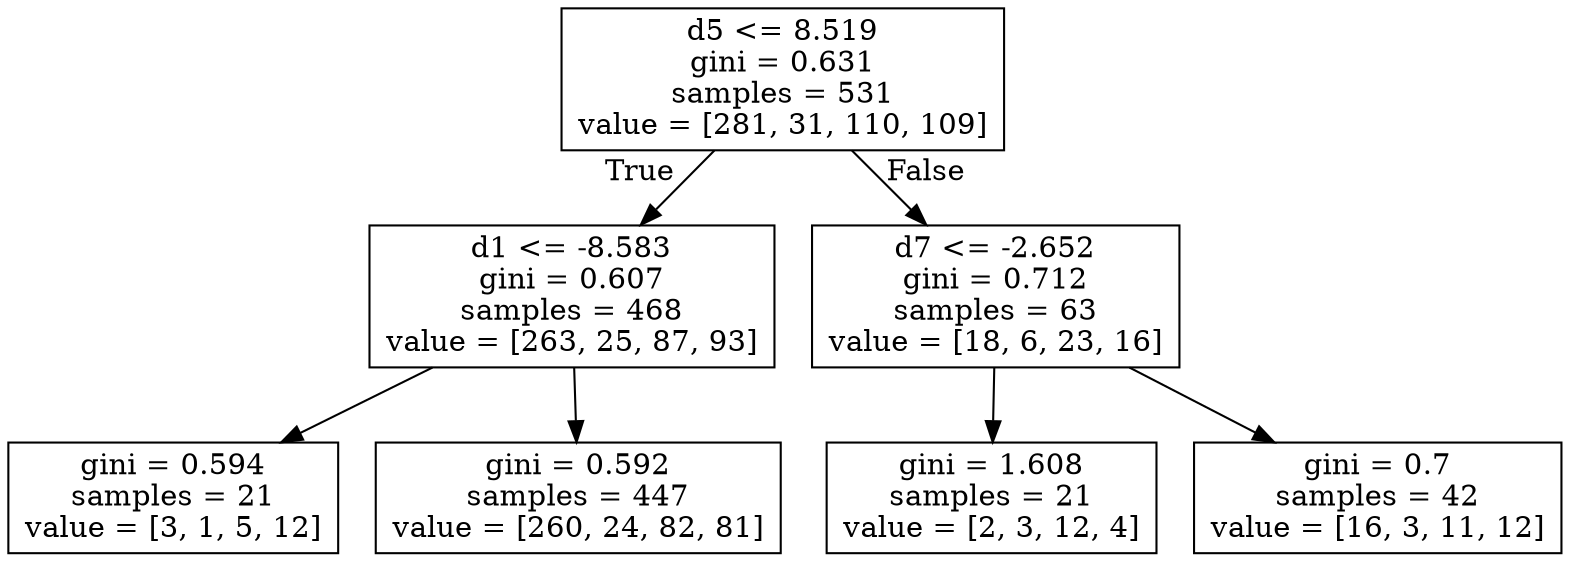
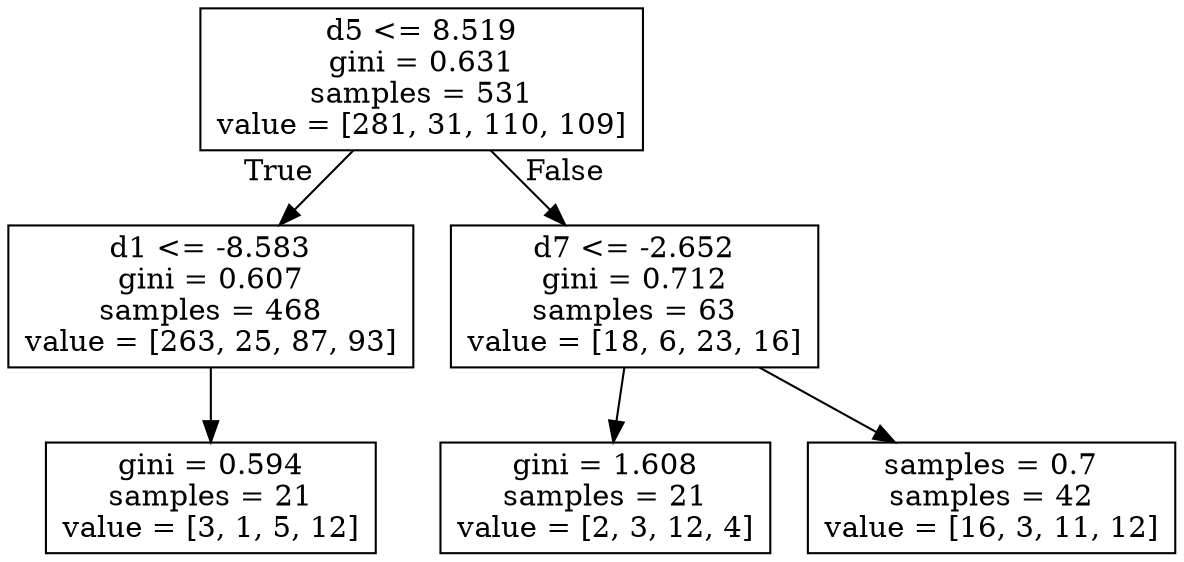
(578, 498) -> none
(1378, 498) -> (992, 498)
